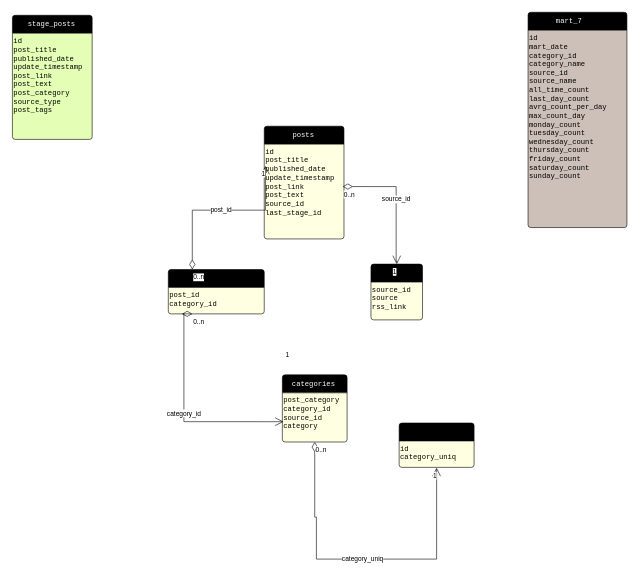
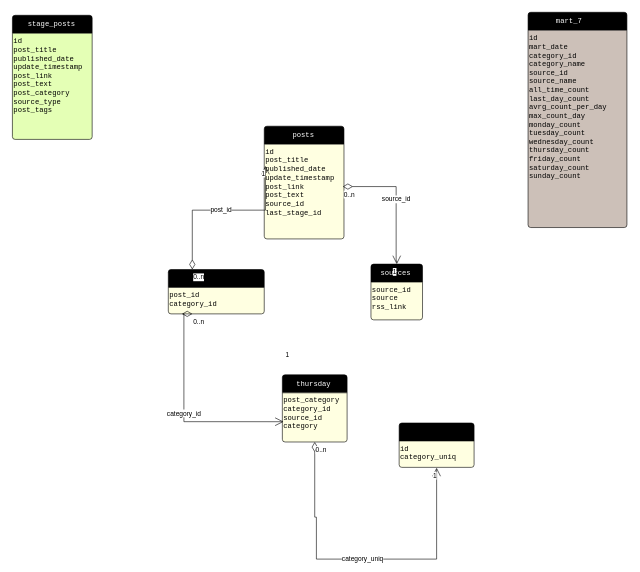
none -> (396, 273)
(314, 385) -> (314, 385)
